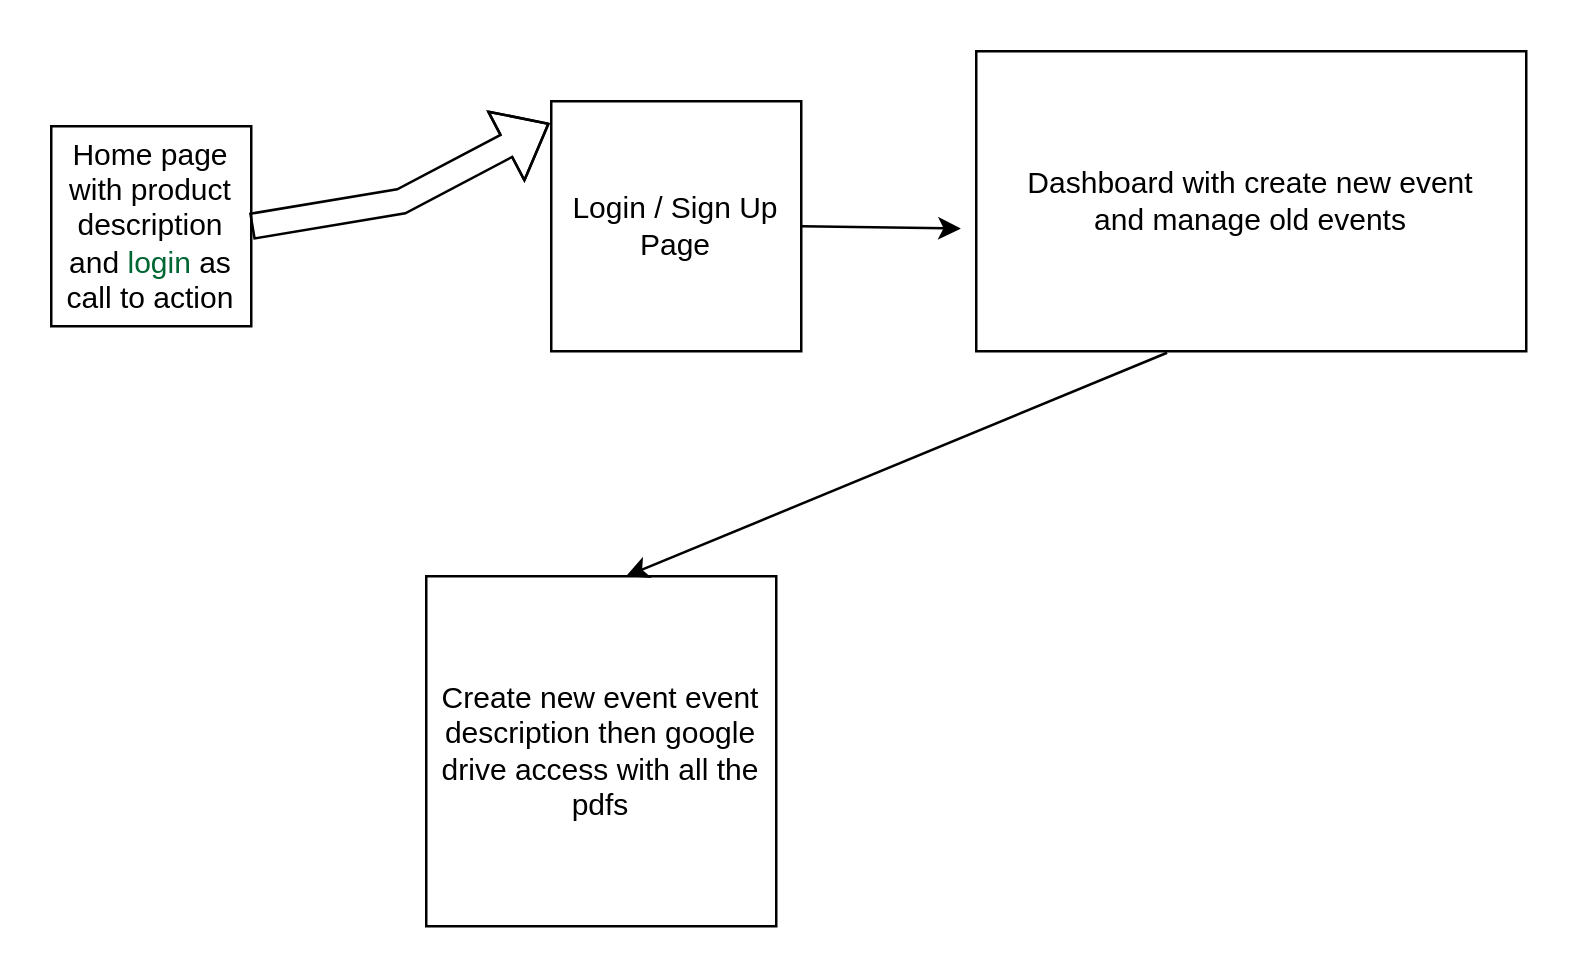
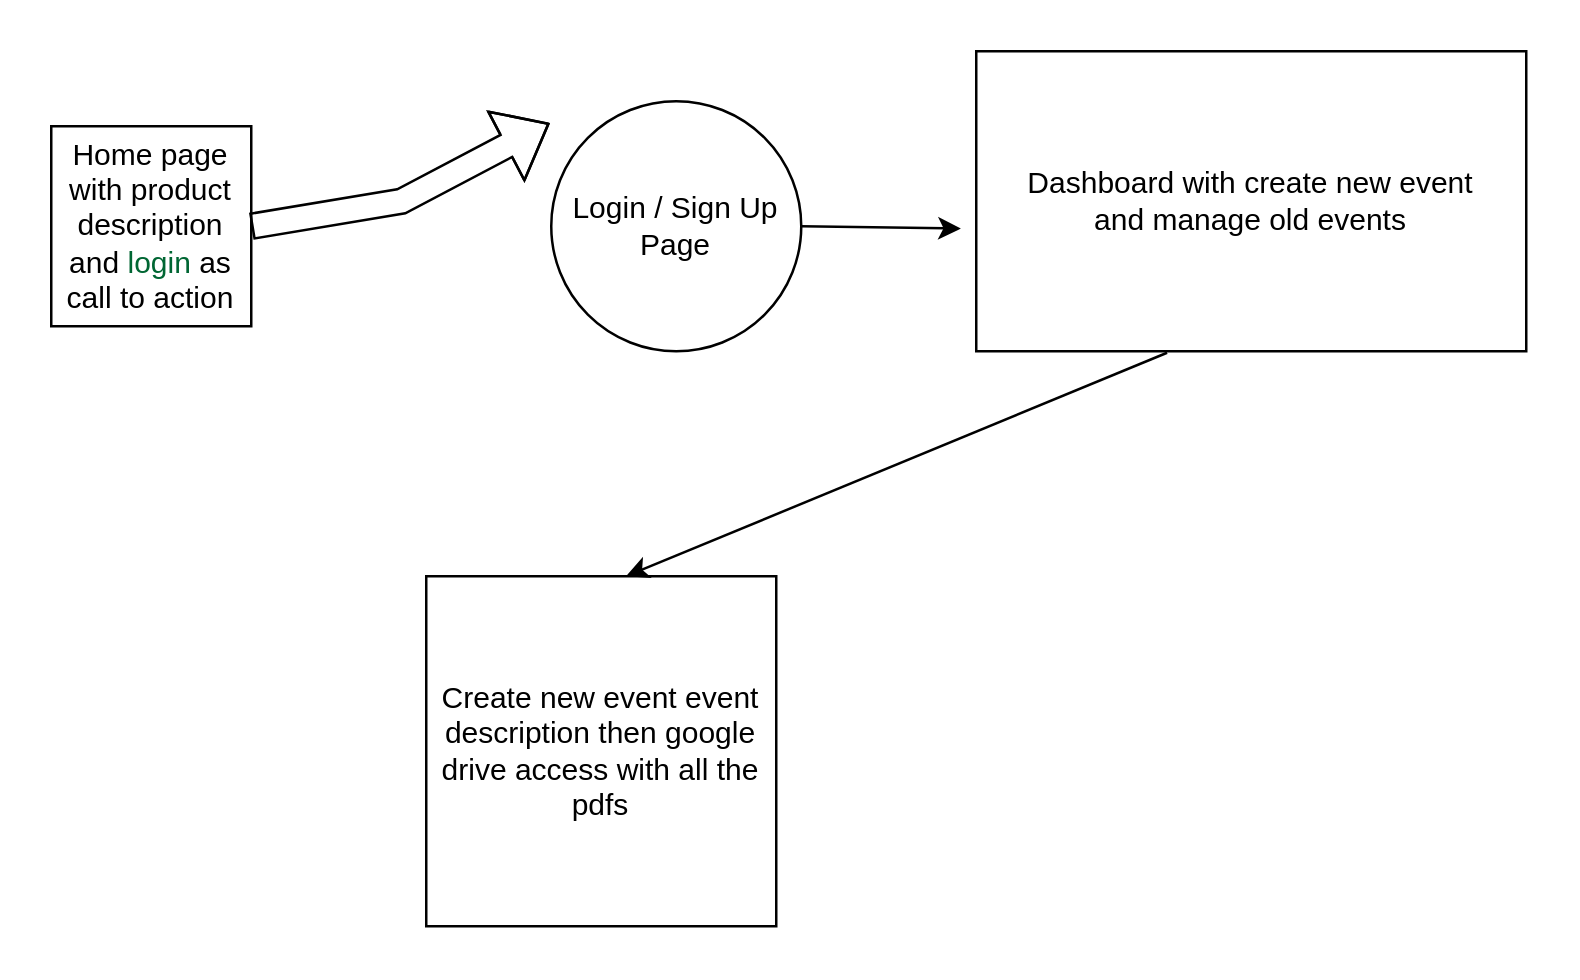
(676, 226) -> (676, 226)
